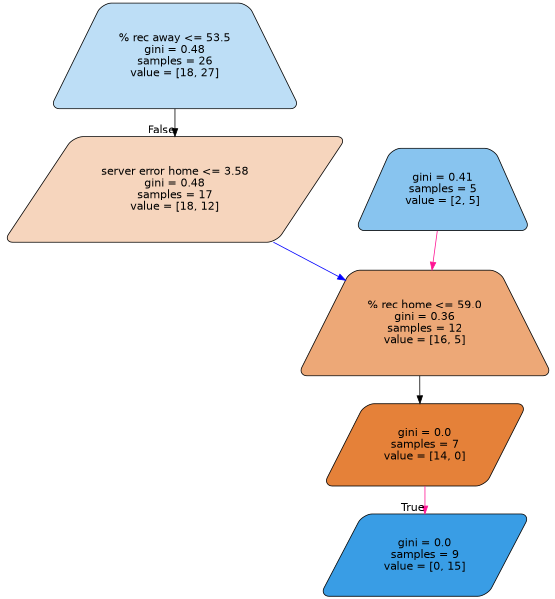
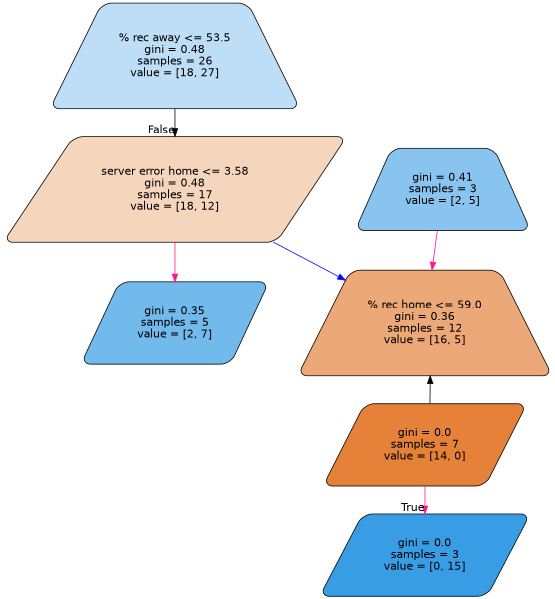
(443, 189) -> (443, 189)
none -> (175, 323)
(420, 386) -> (430, 394)
(425, 555) -> (425, 555)
